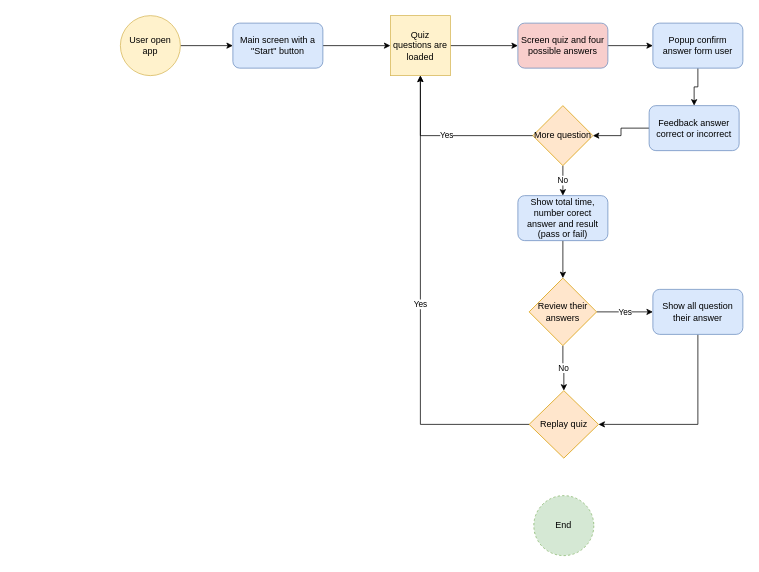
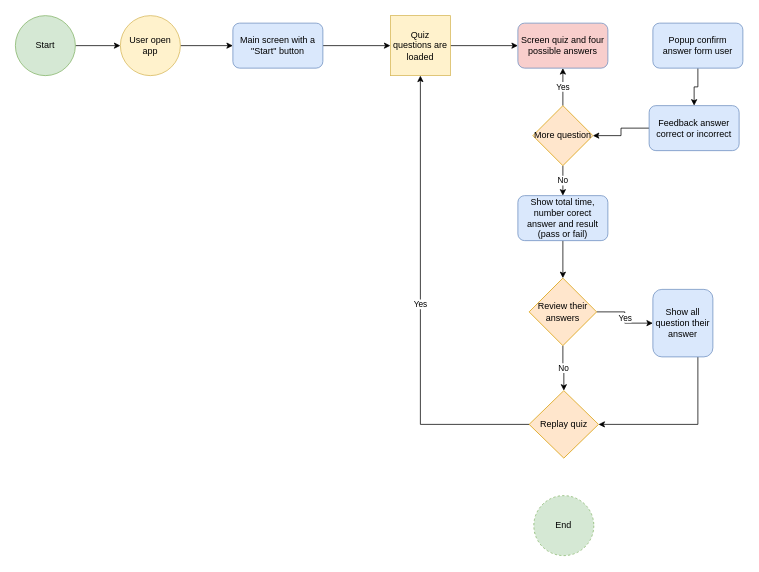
none -> (45, 45)
none -> (95, 45)
(628, 45) -> none
(478, 135) -> (563, 87)
(698, 312) -> (683, 323)
